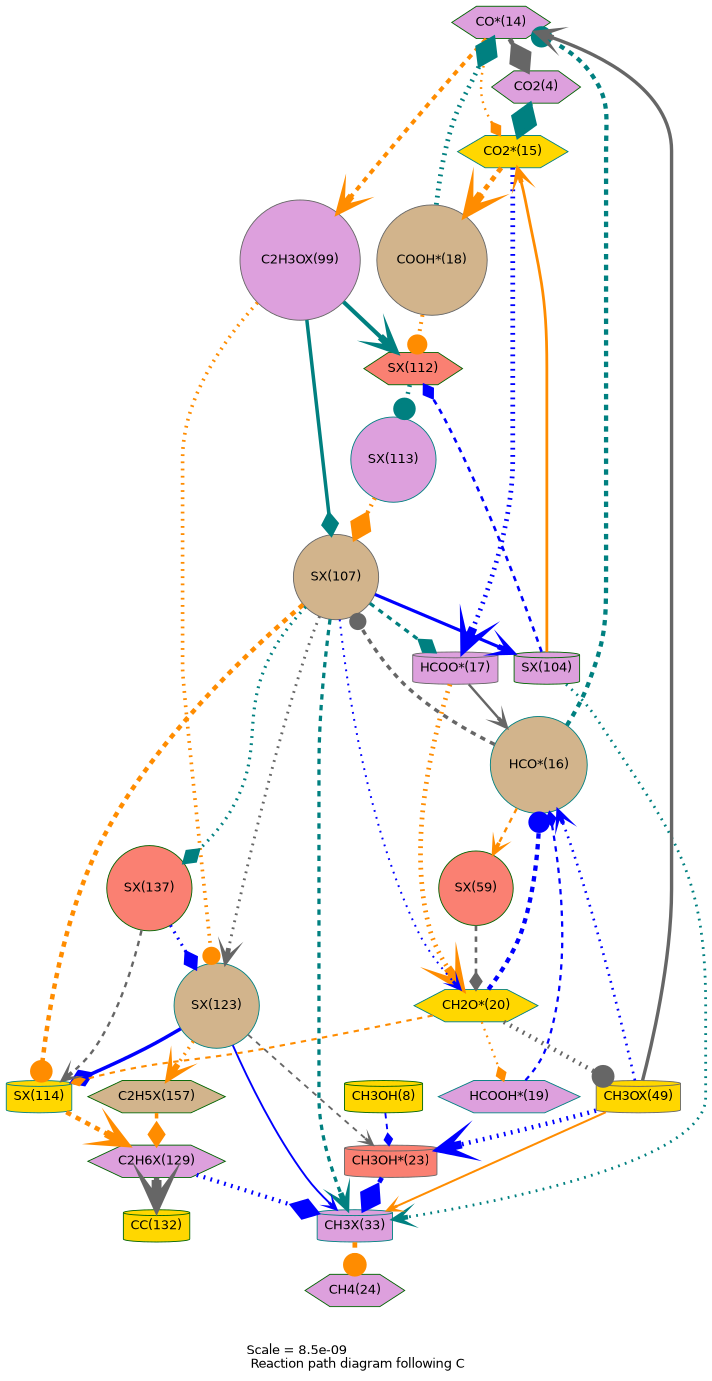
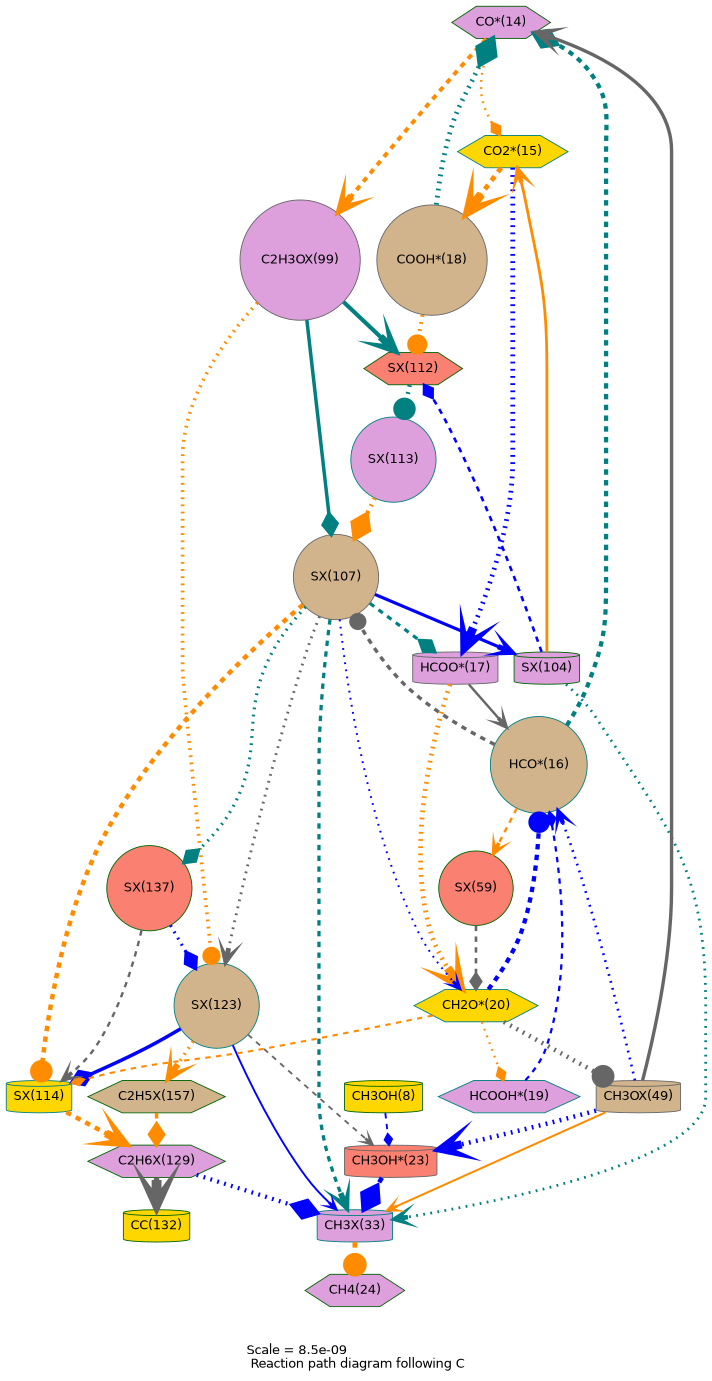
(536, 87) -> none
(606, 379) -> (606, 379)
(638, 1097) -> (638, 1097)
